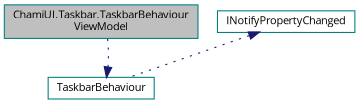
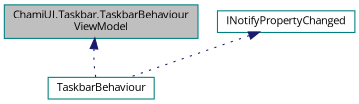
(108, 52) -> (94, 63)
